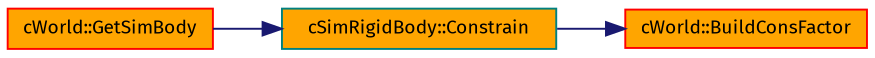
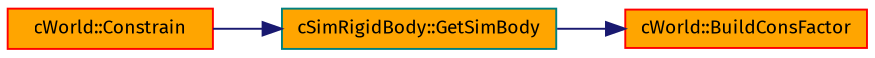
(110, 29) -> (110, 29)
(419, 29) -> (419, 29)
